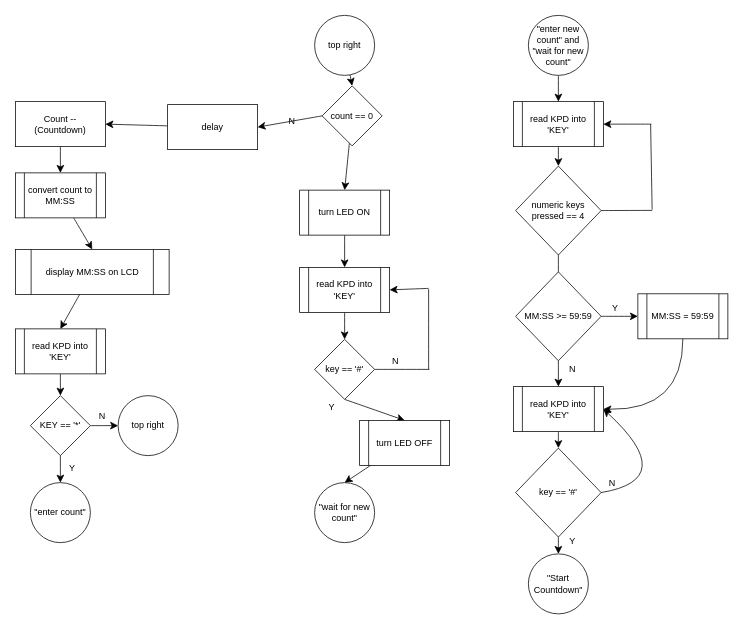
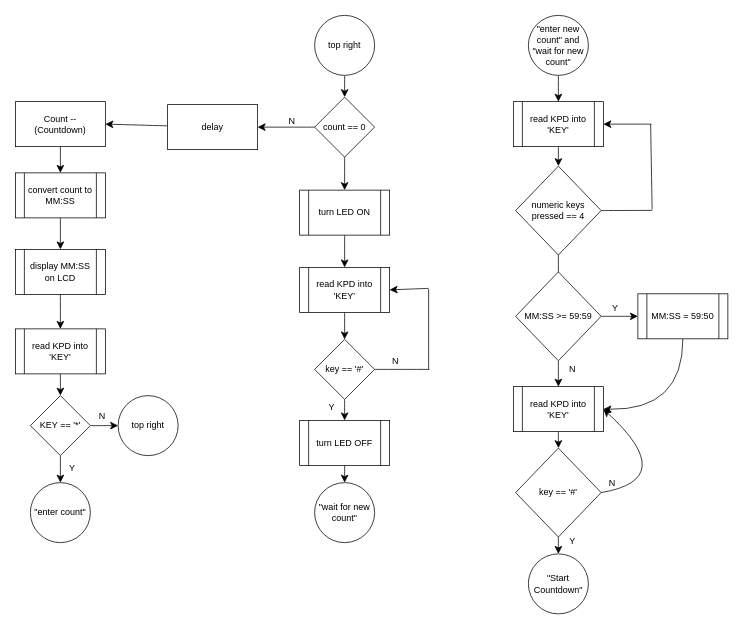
(352, 116) -> (345, 127)
(92, 272) -> (60, 272)
(683, 316) -> (683, 316)
(405, 443) -> (345, 443)
